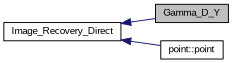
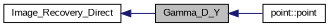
(146, 43) -> (250, 13)
